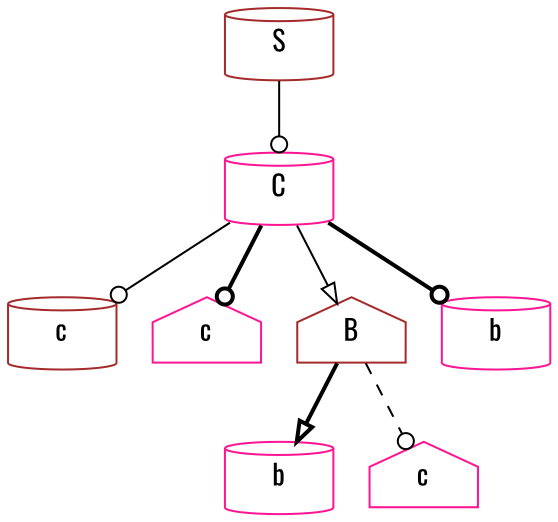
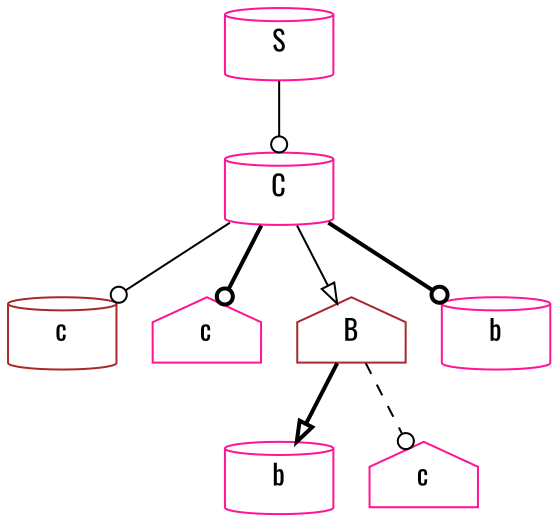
(279, 44) -> (279, 44)
